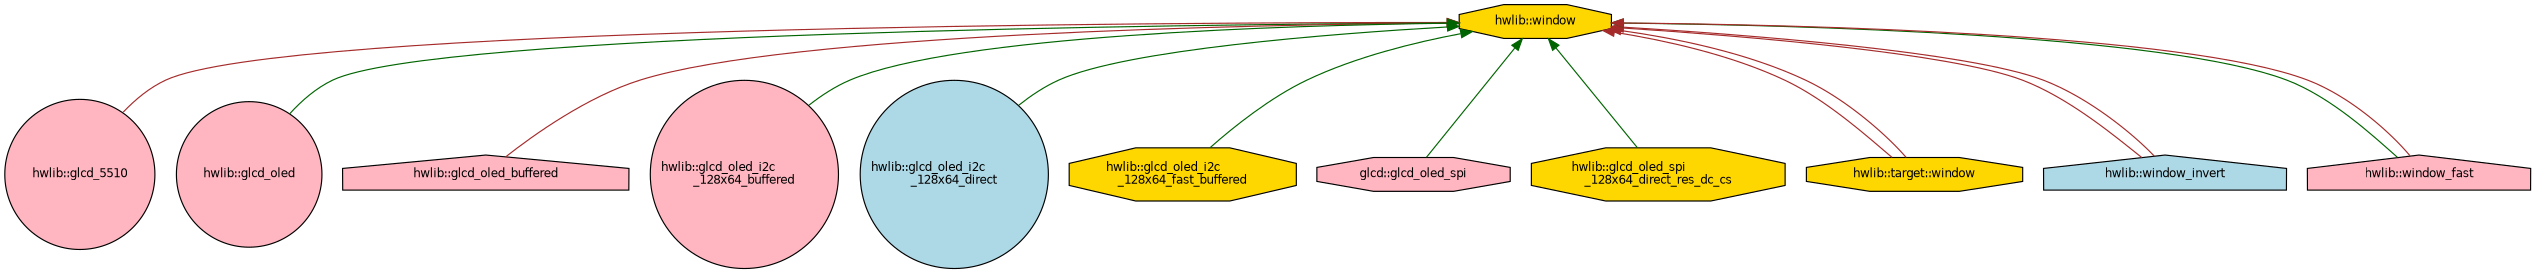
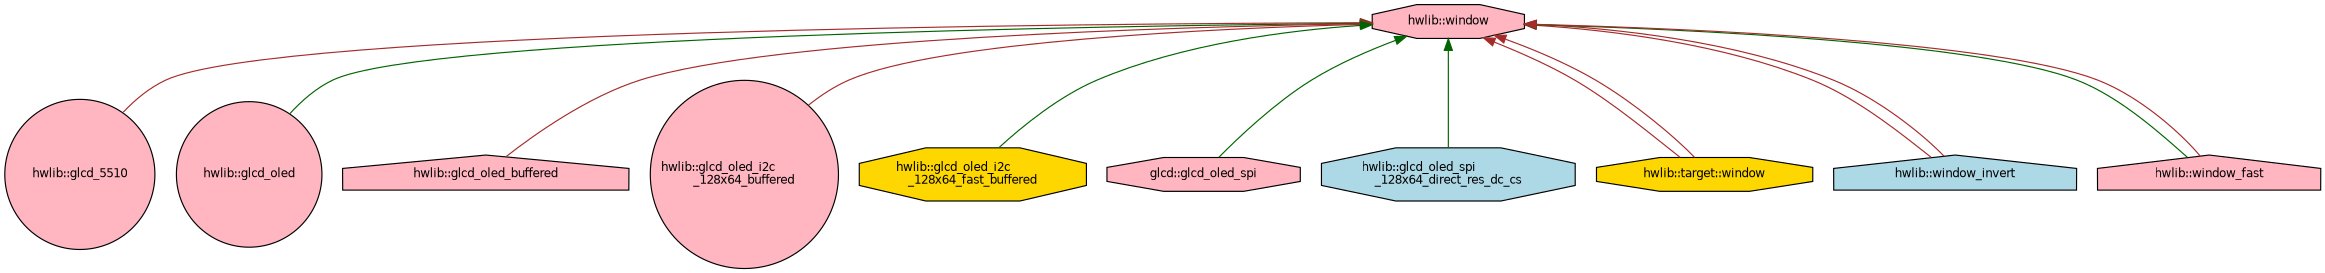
(1535, 22) -> (1448, 22)
(1074, 40) -> (1079, 40)
(954, 174) -> none
(1658, 174) -> (1448, 174)
